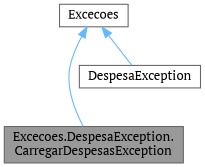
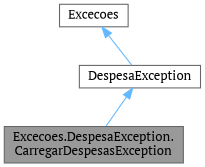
(69, 82) -> (116, 111)
